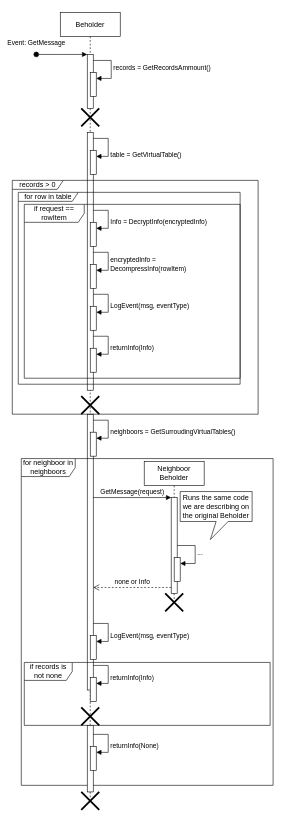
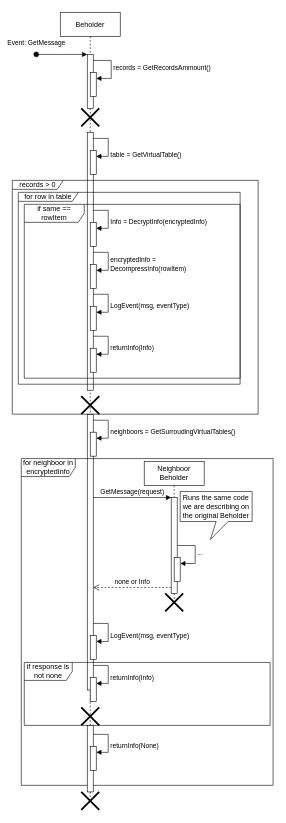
(54, 213) -> (54, 213)
(48, 468) -> (48, 468)
(48, 672) -> (48, 672)
